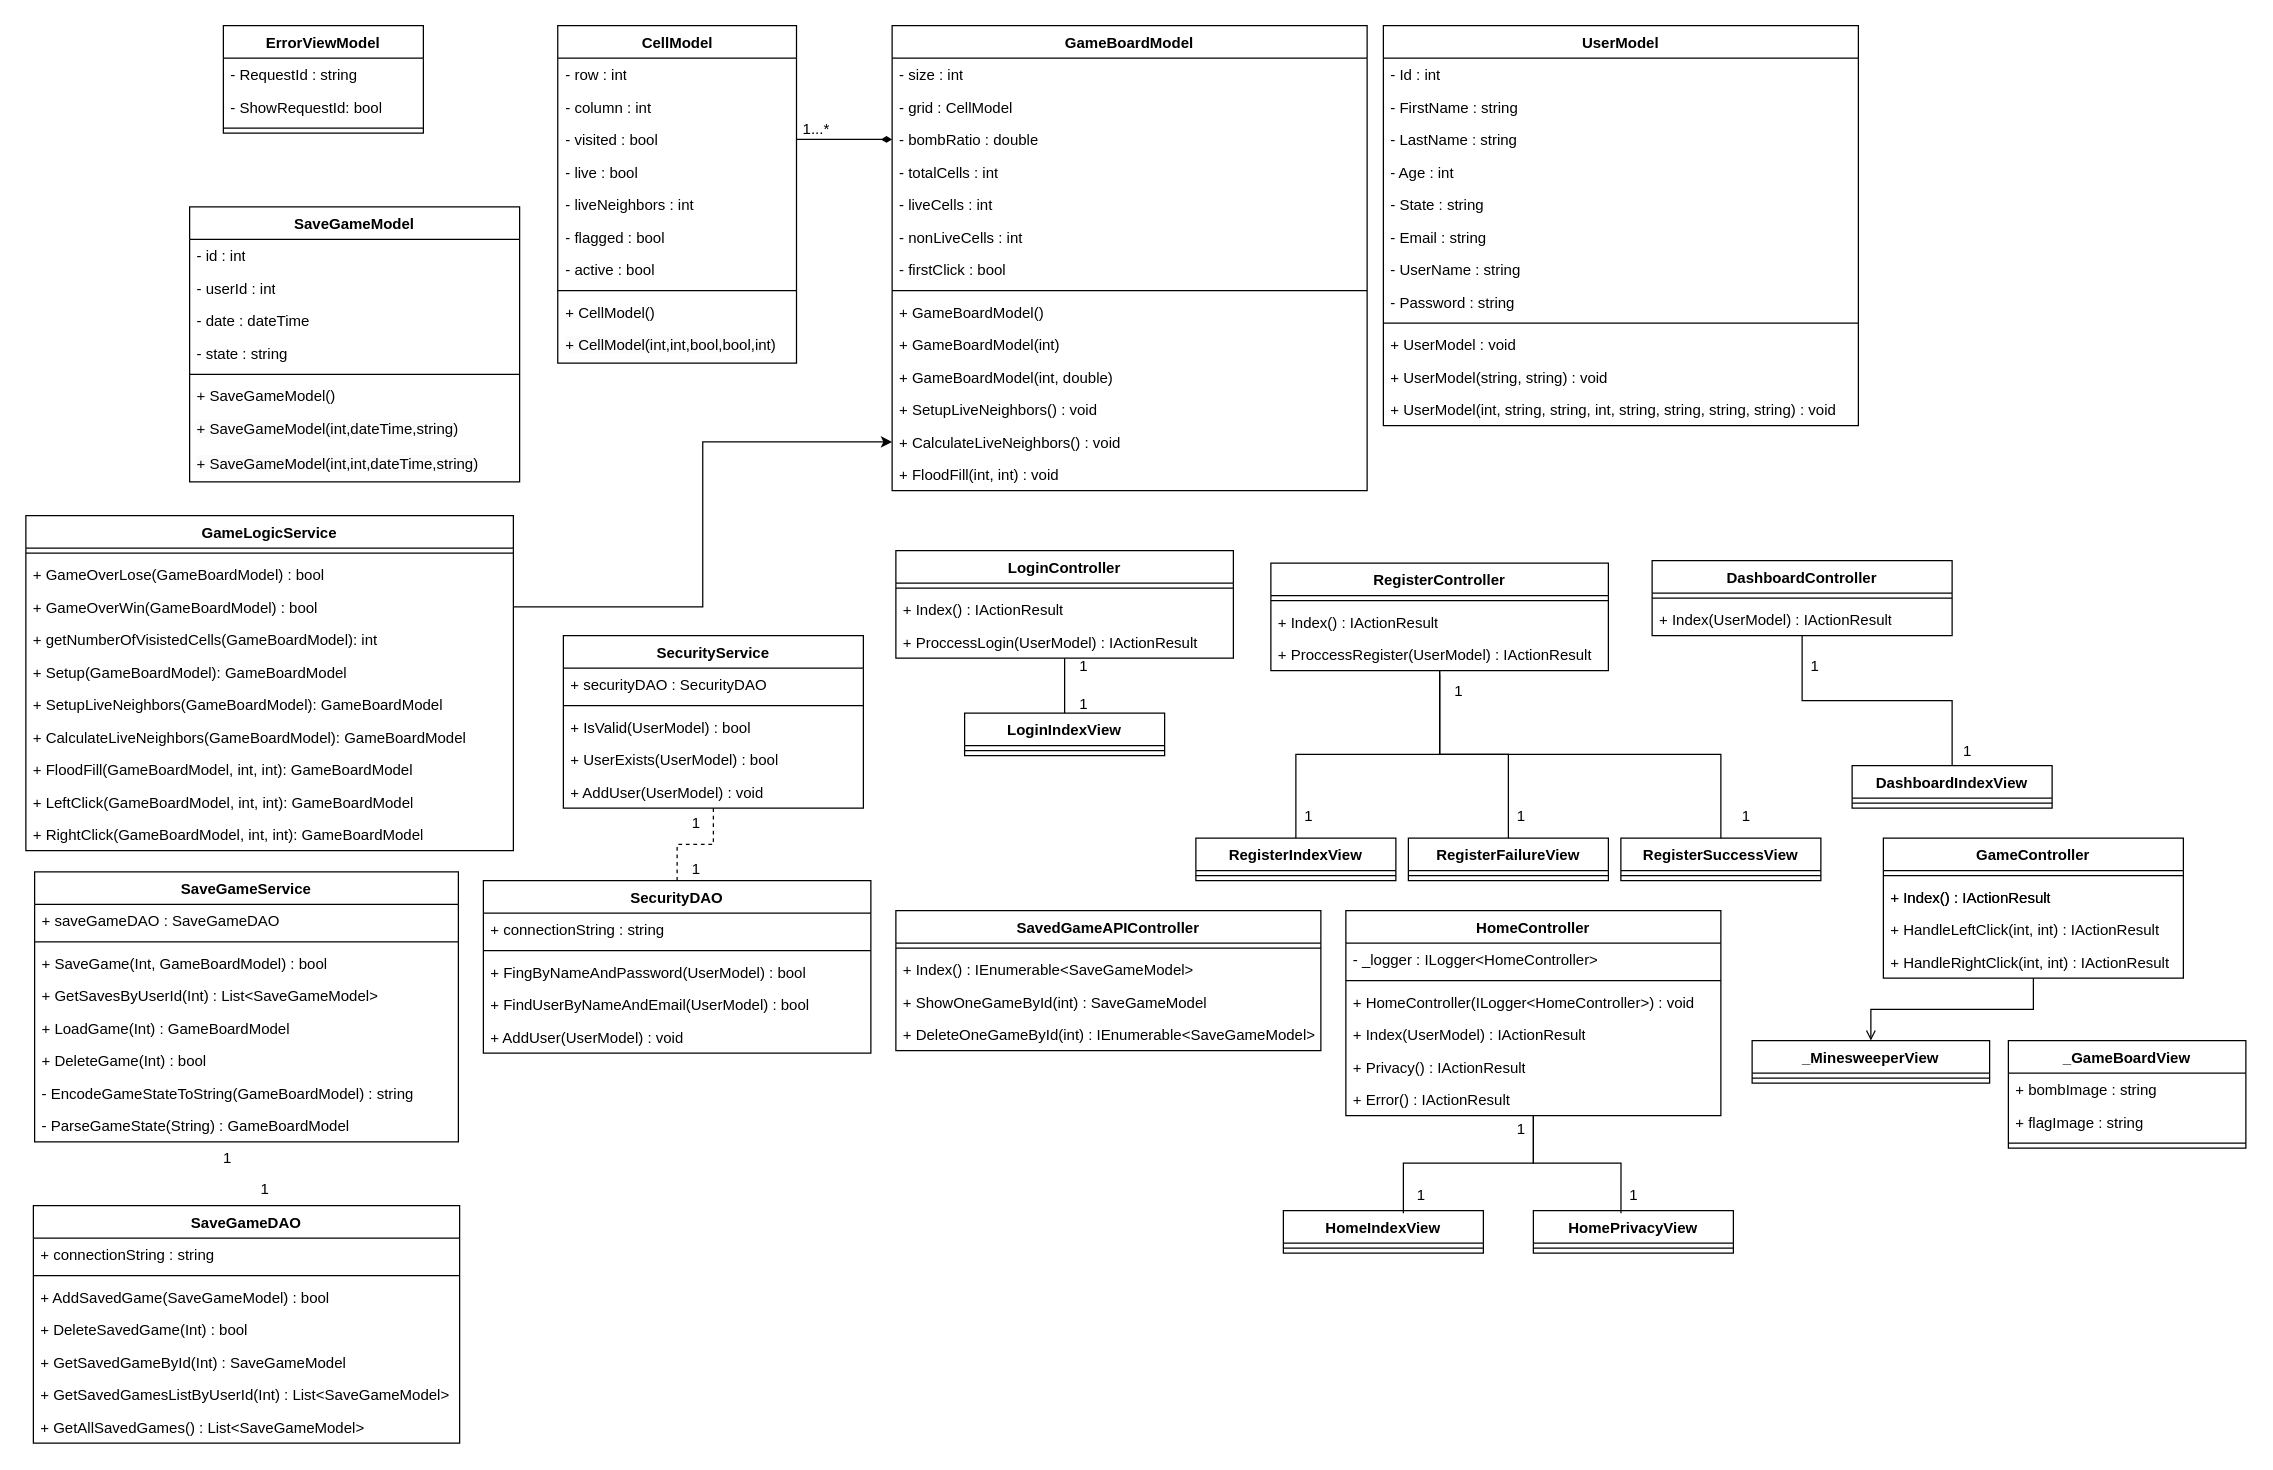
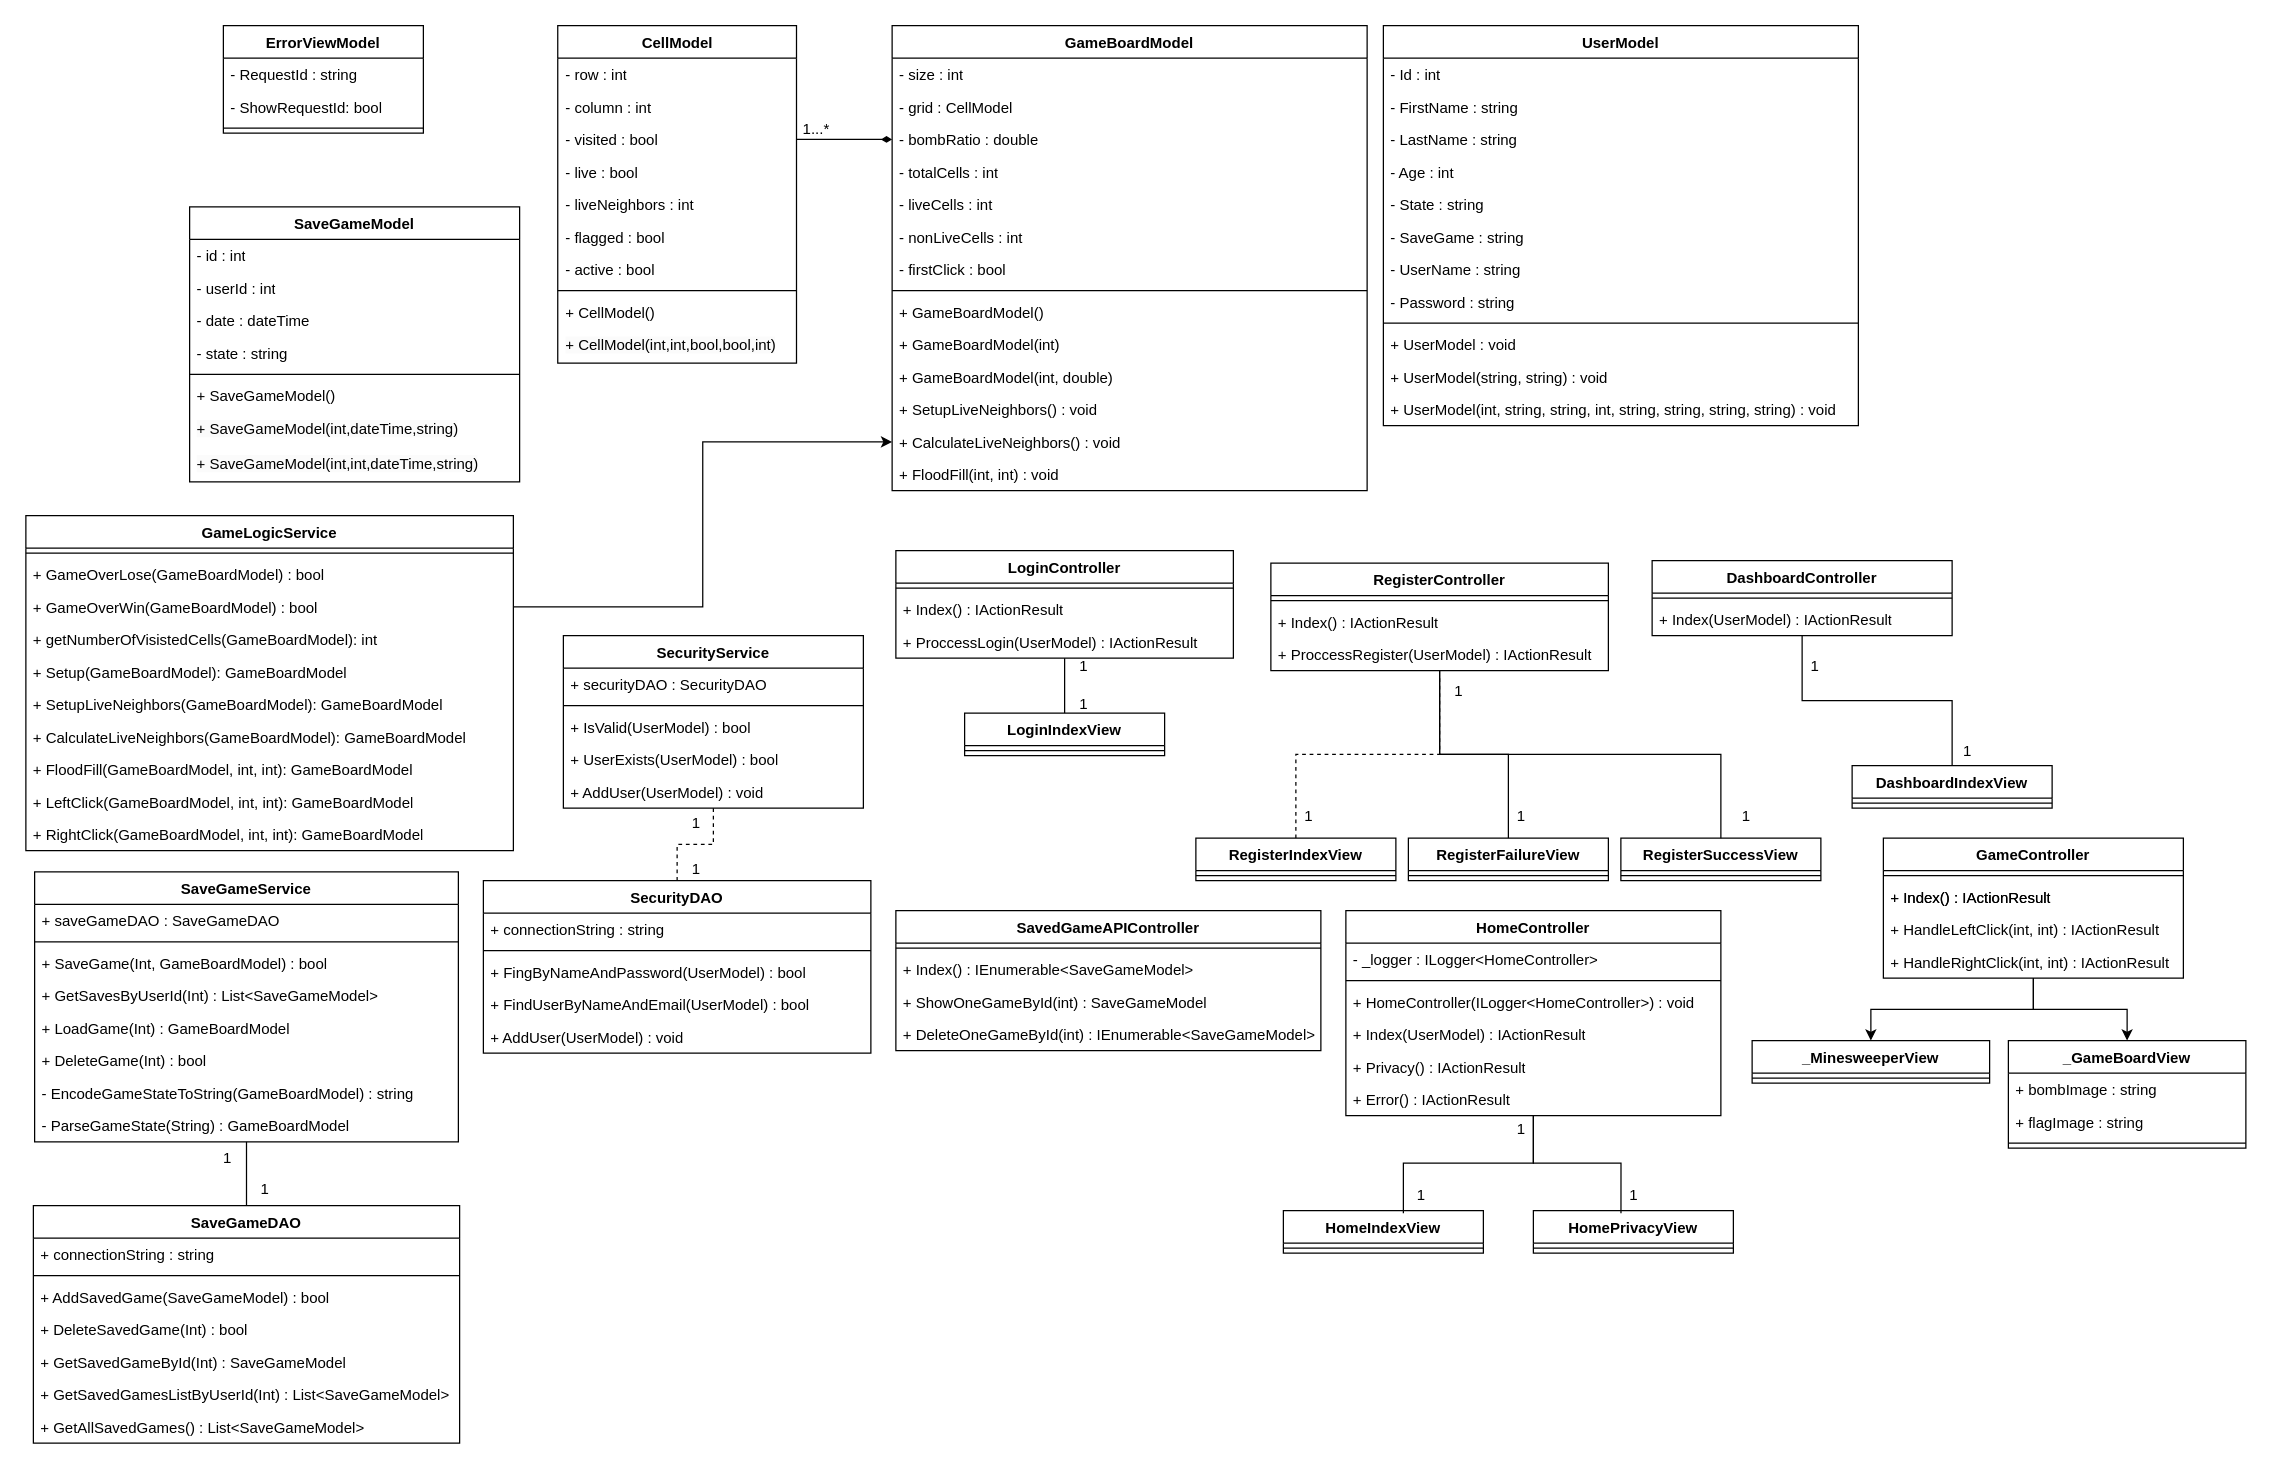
(1444, 238) -> (1461, 238)
(1327, 754) -> (1327, 754)
none -> (2093, 1009)
(1871, 1032) -> (1871, 1031)
none -> (246, 1174)
